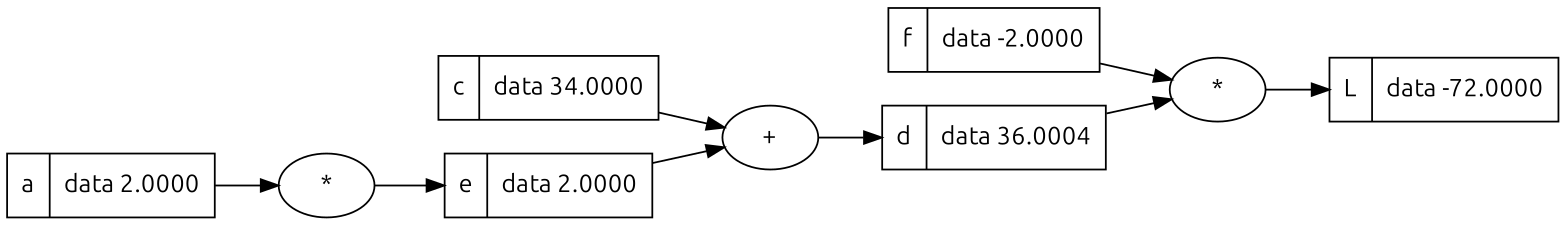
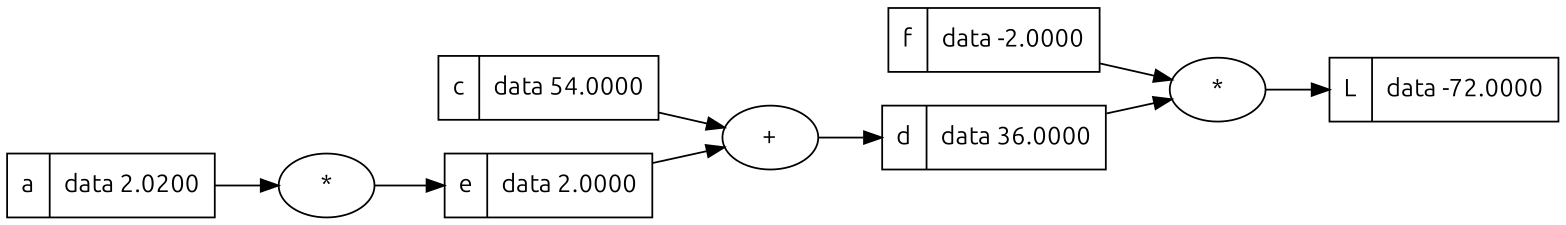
(569, 87) -> (569, 87)
(1016, 137) -> (1016, 137)
(132, 185) -> (132, 185)
